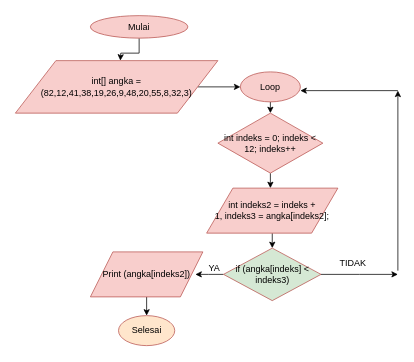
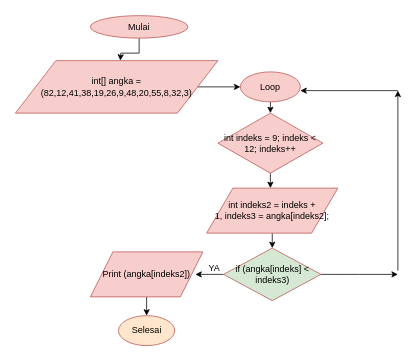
(270, 143) -> (270, 143)
(353, 263) -> none
